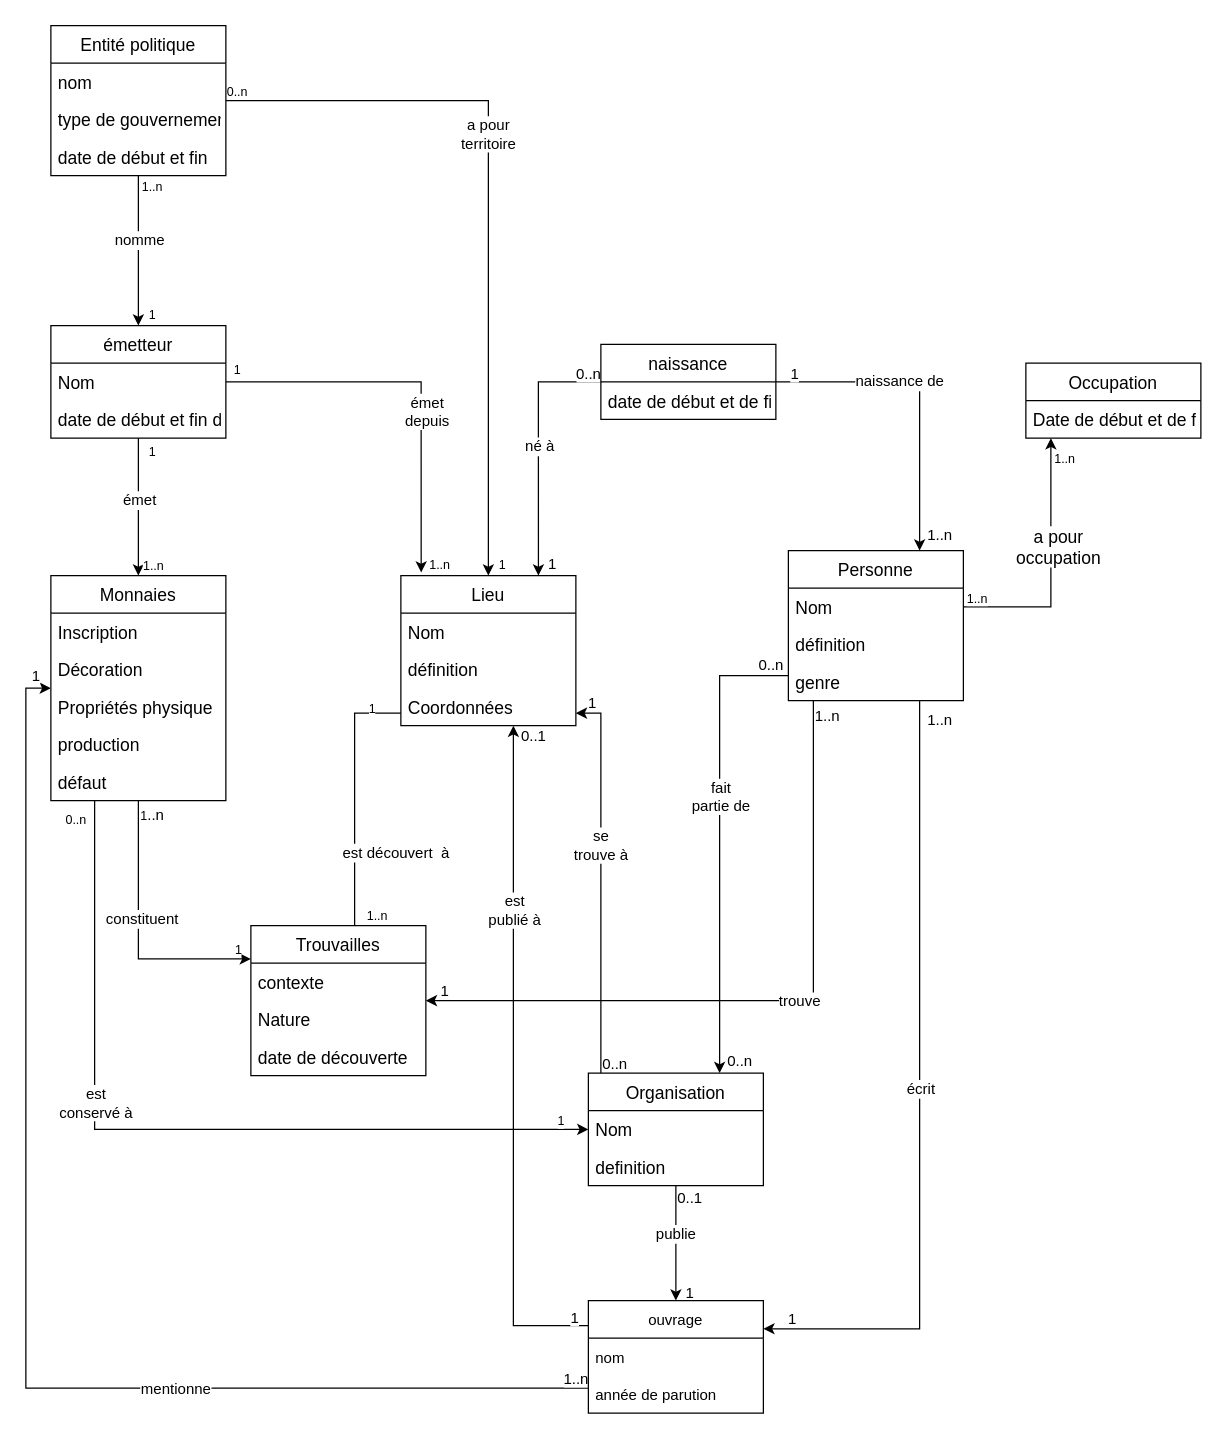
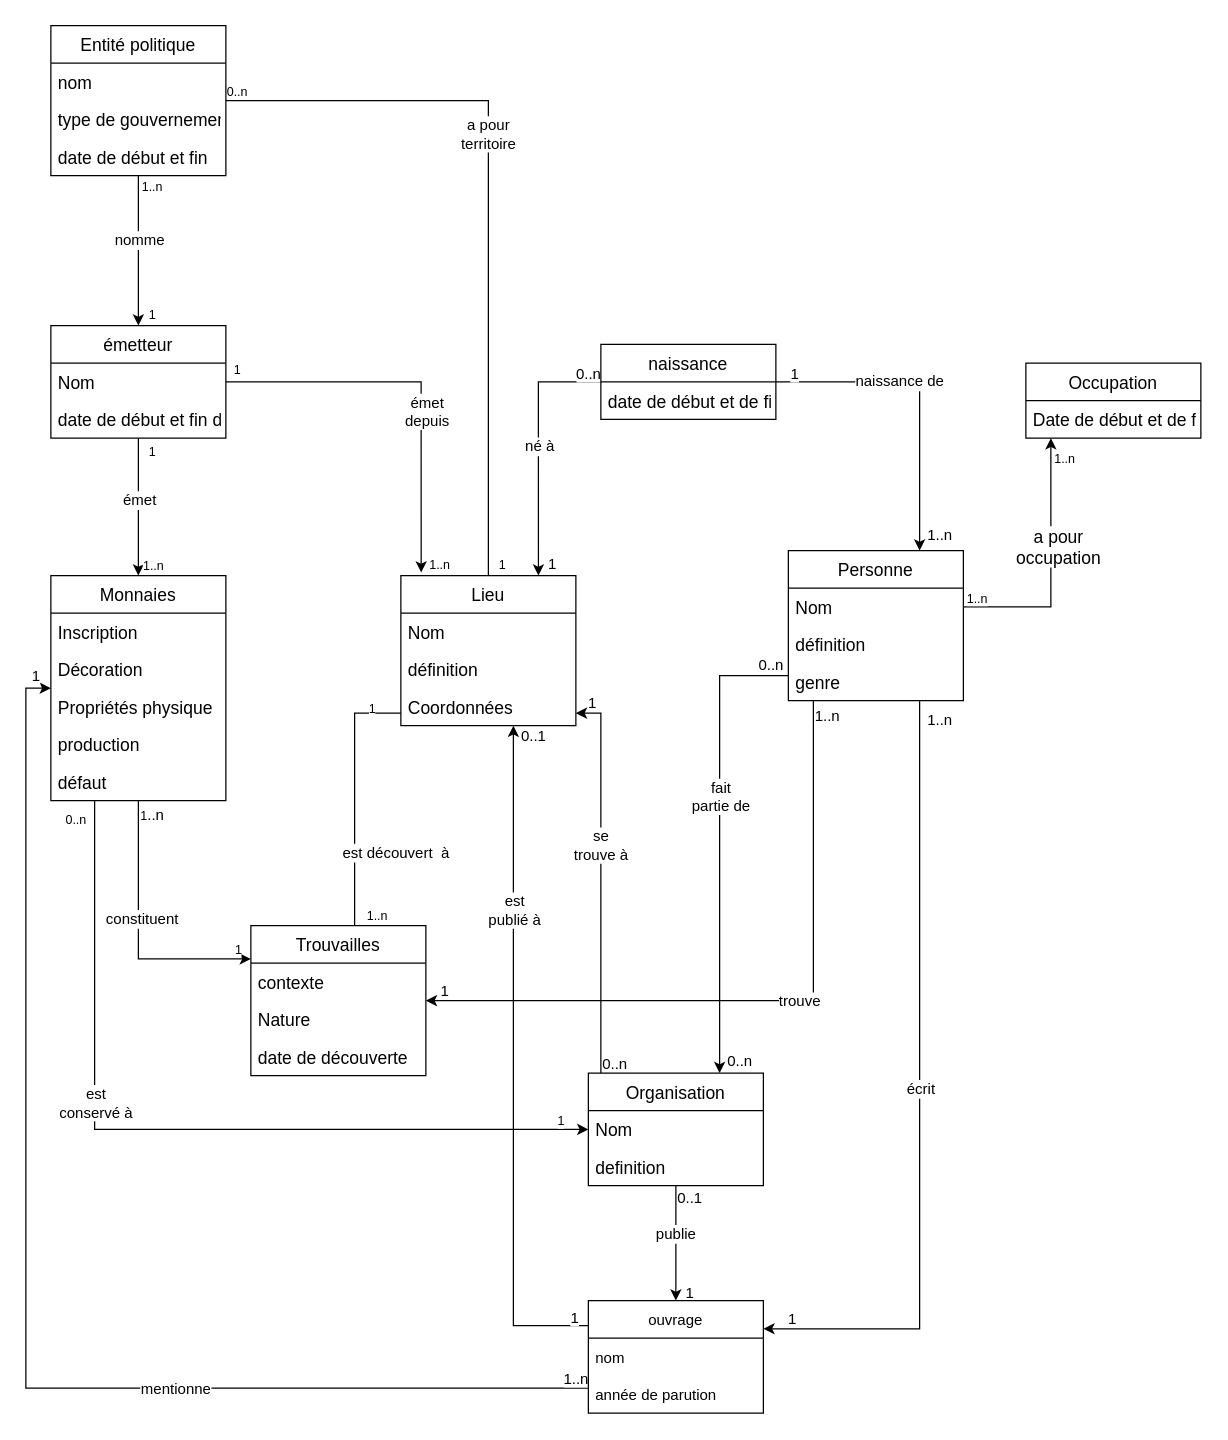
(488, 566) -> (488, 569)
